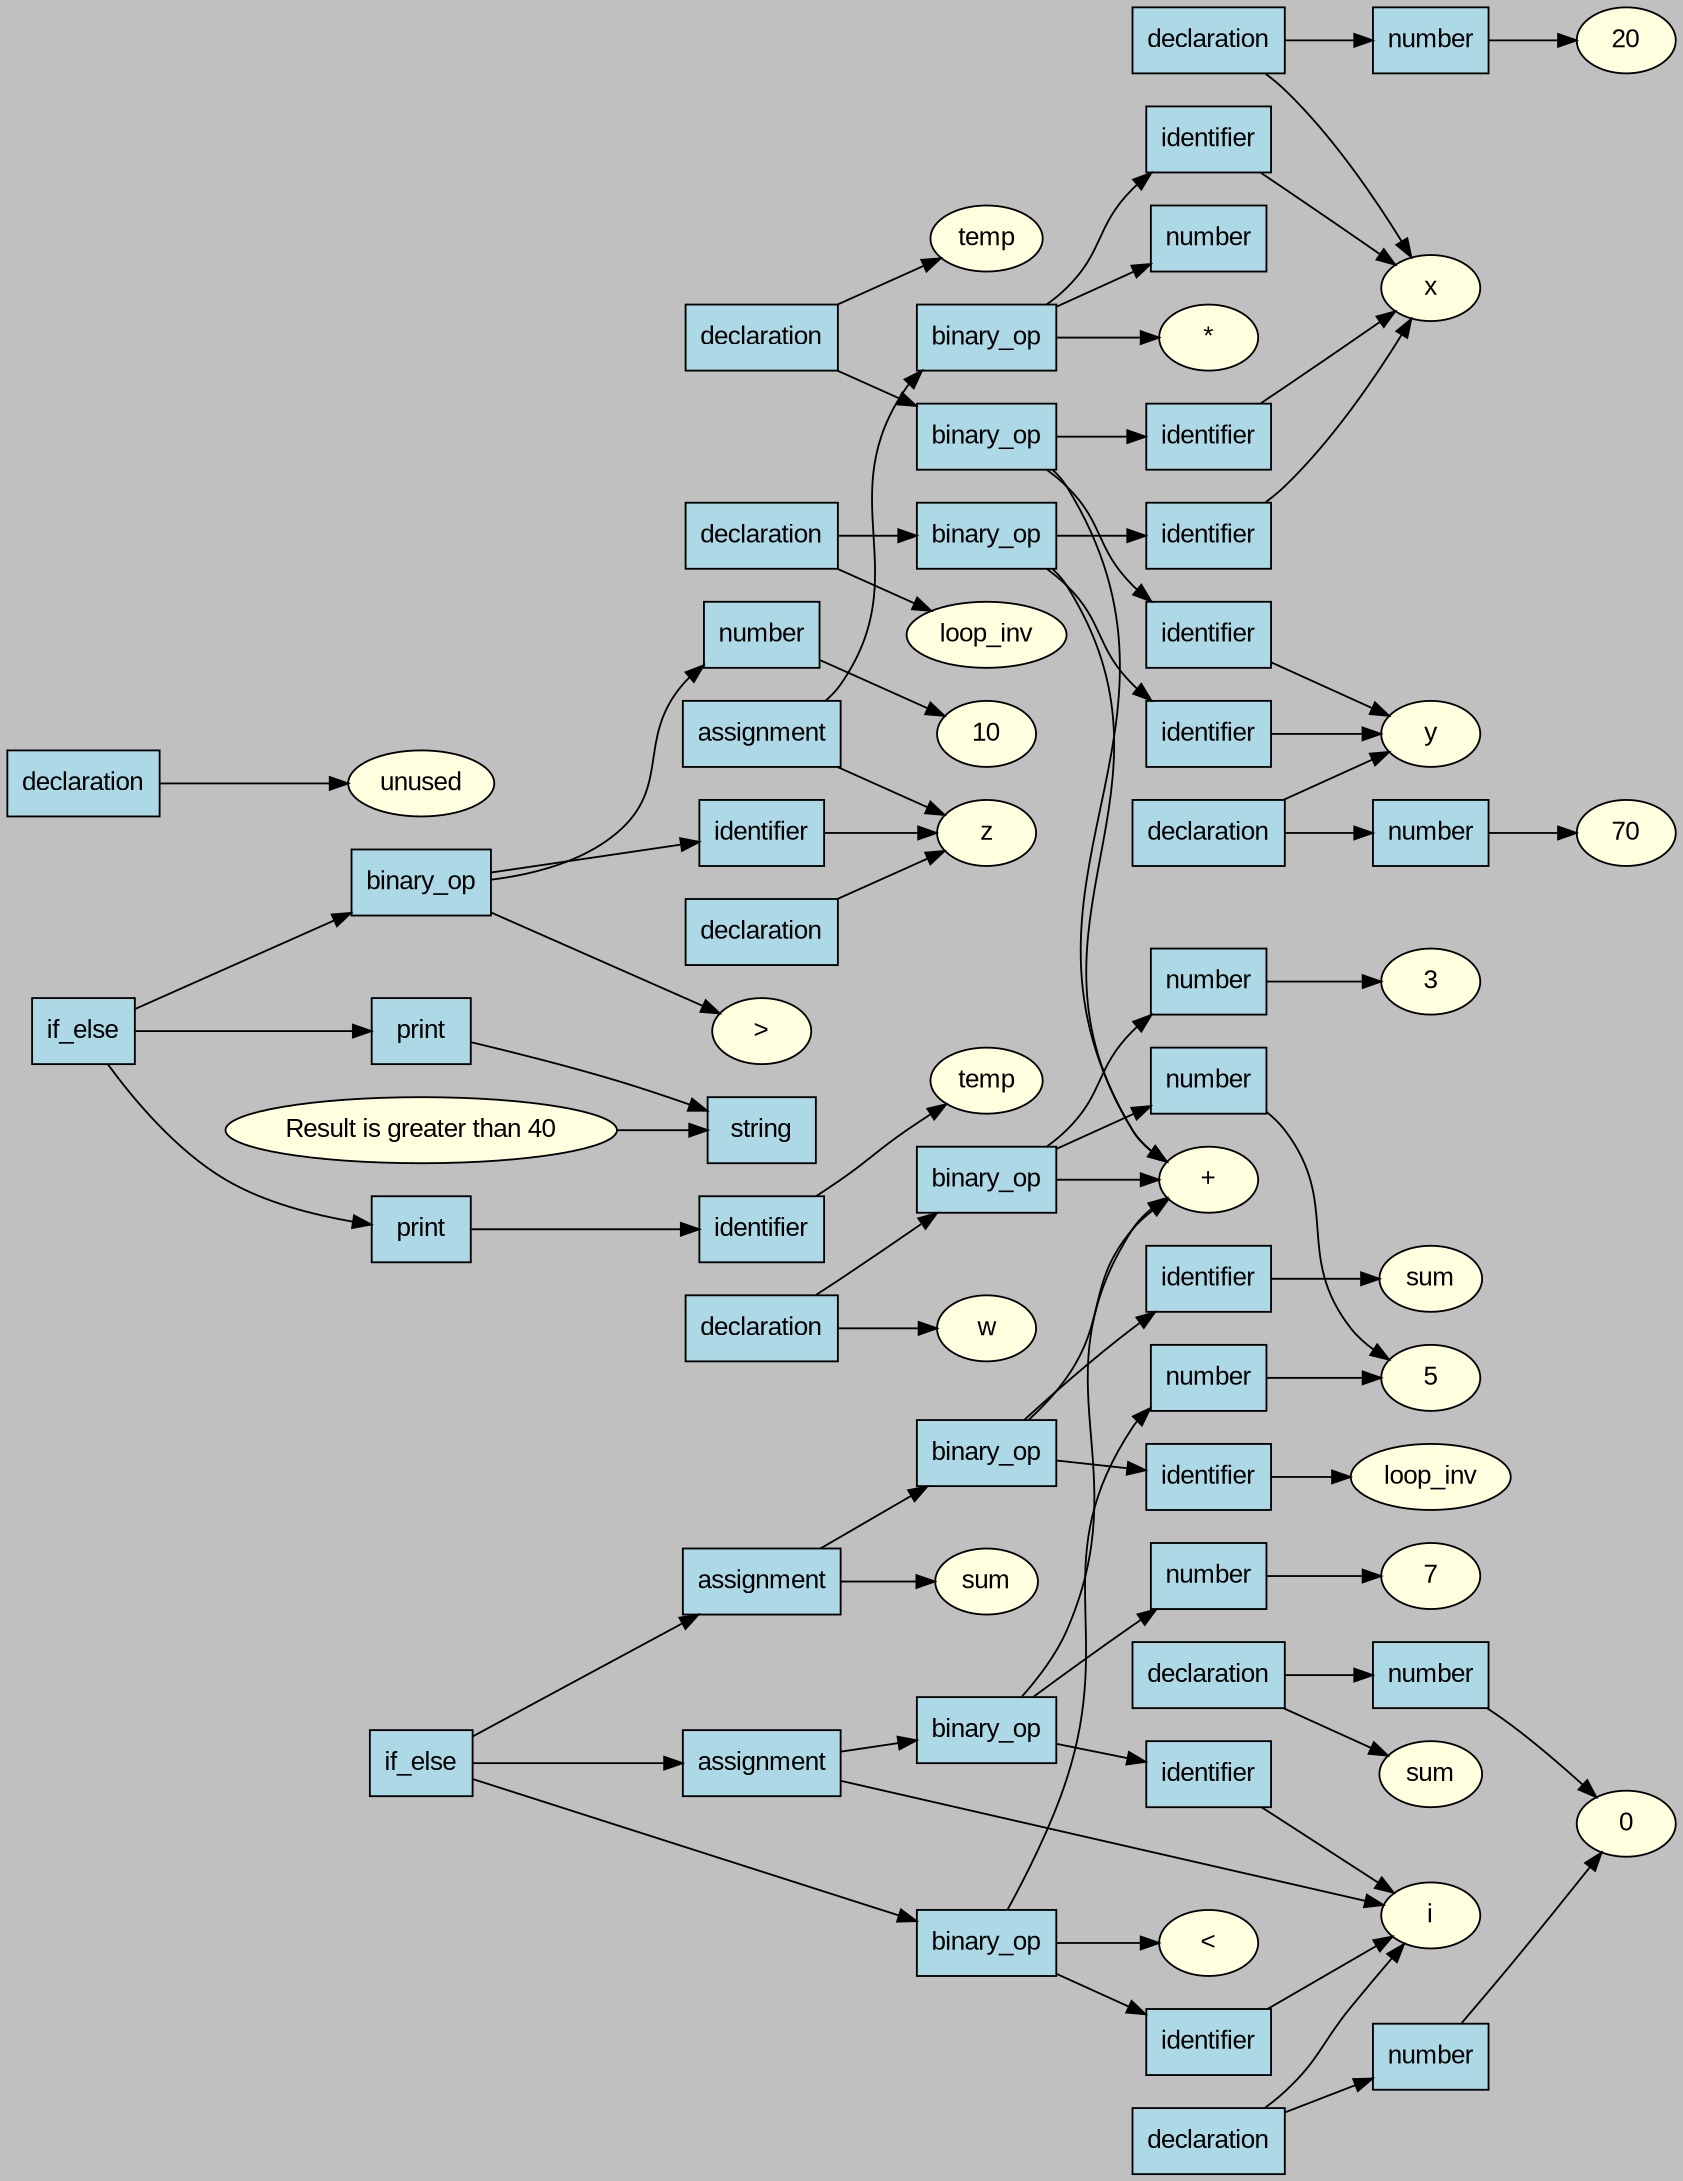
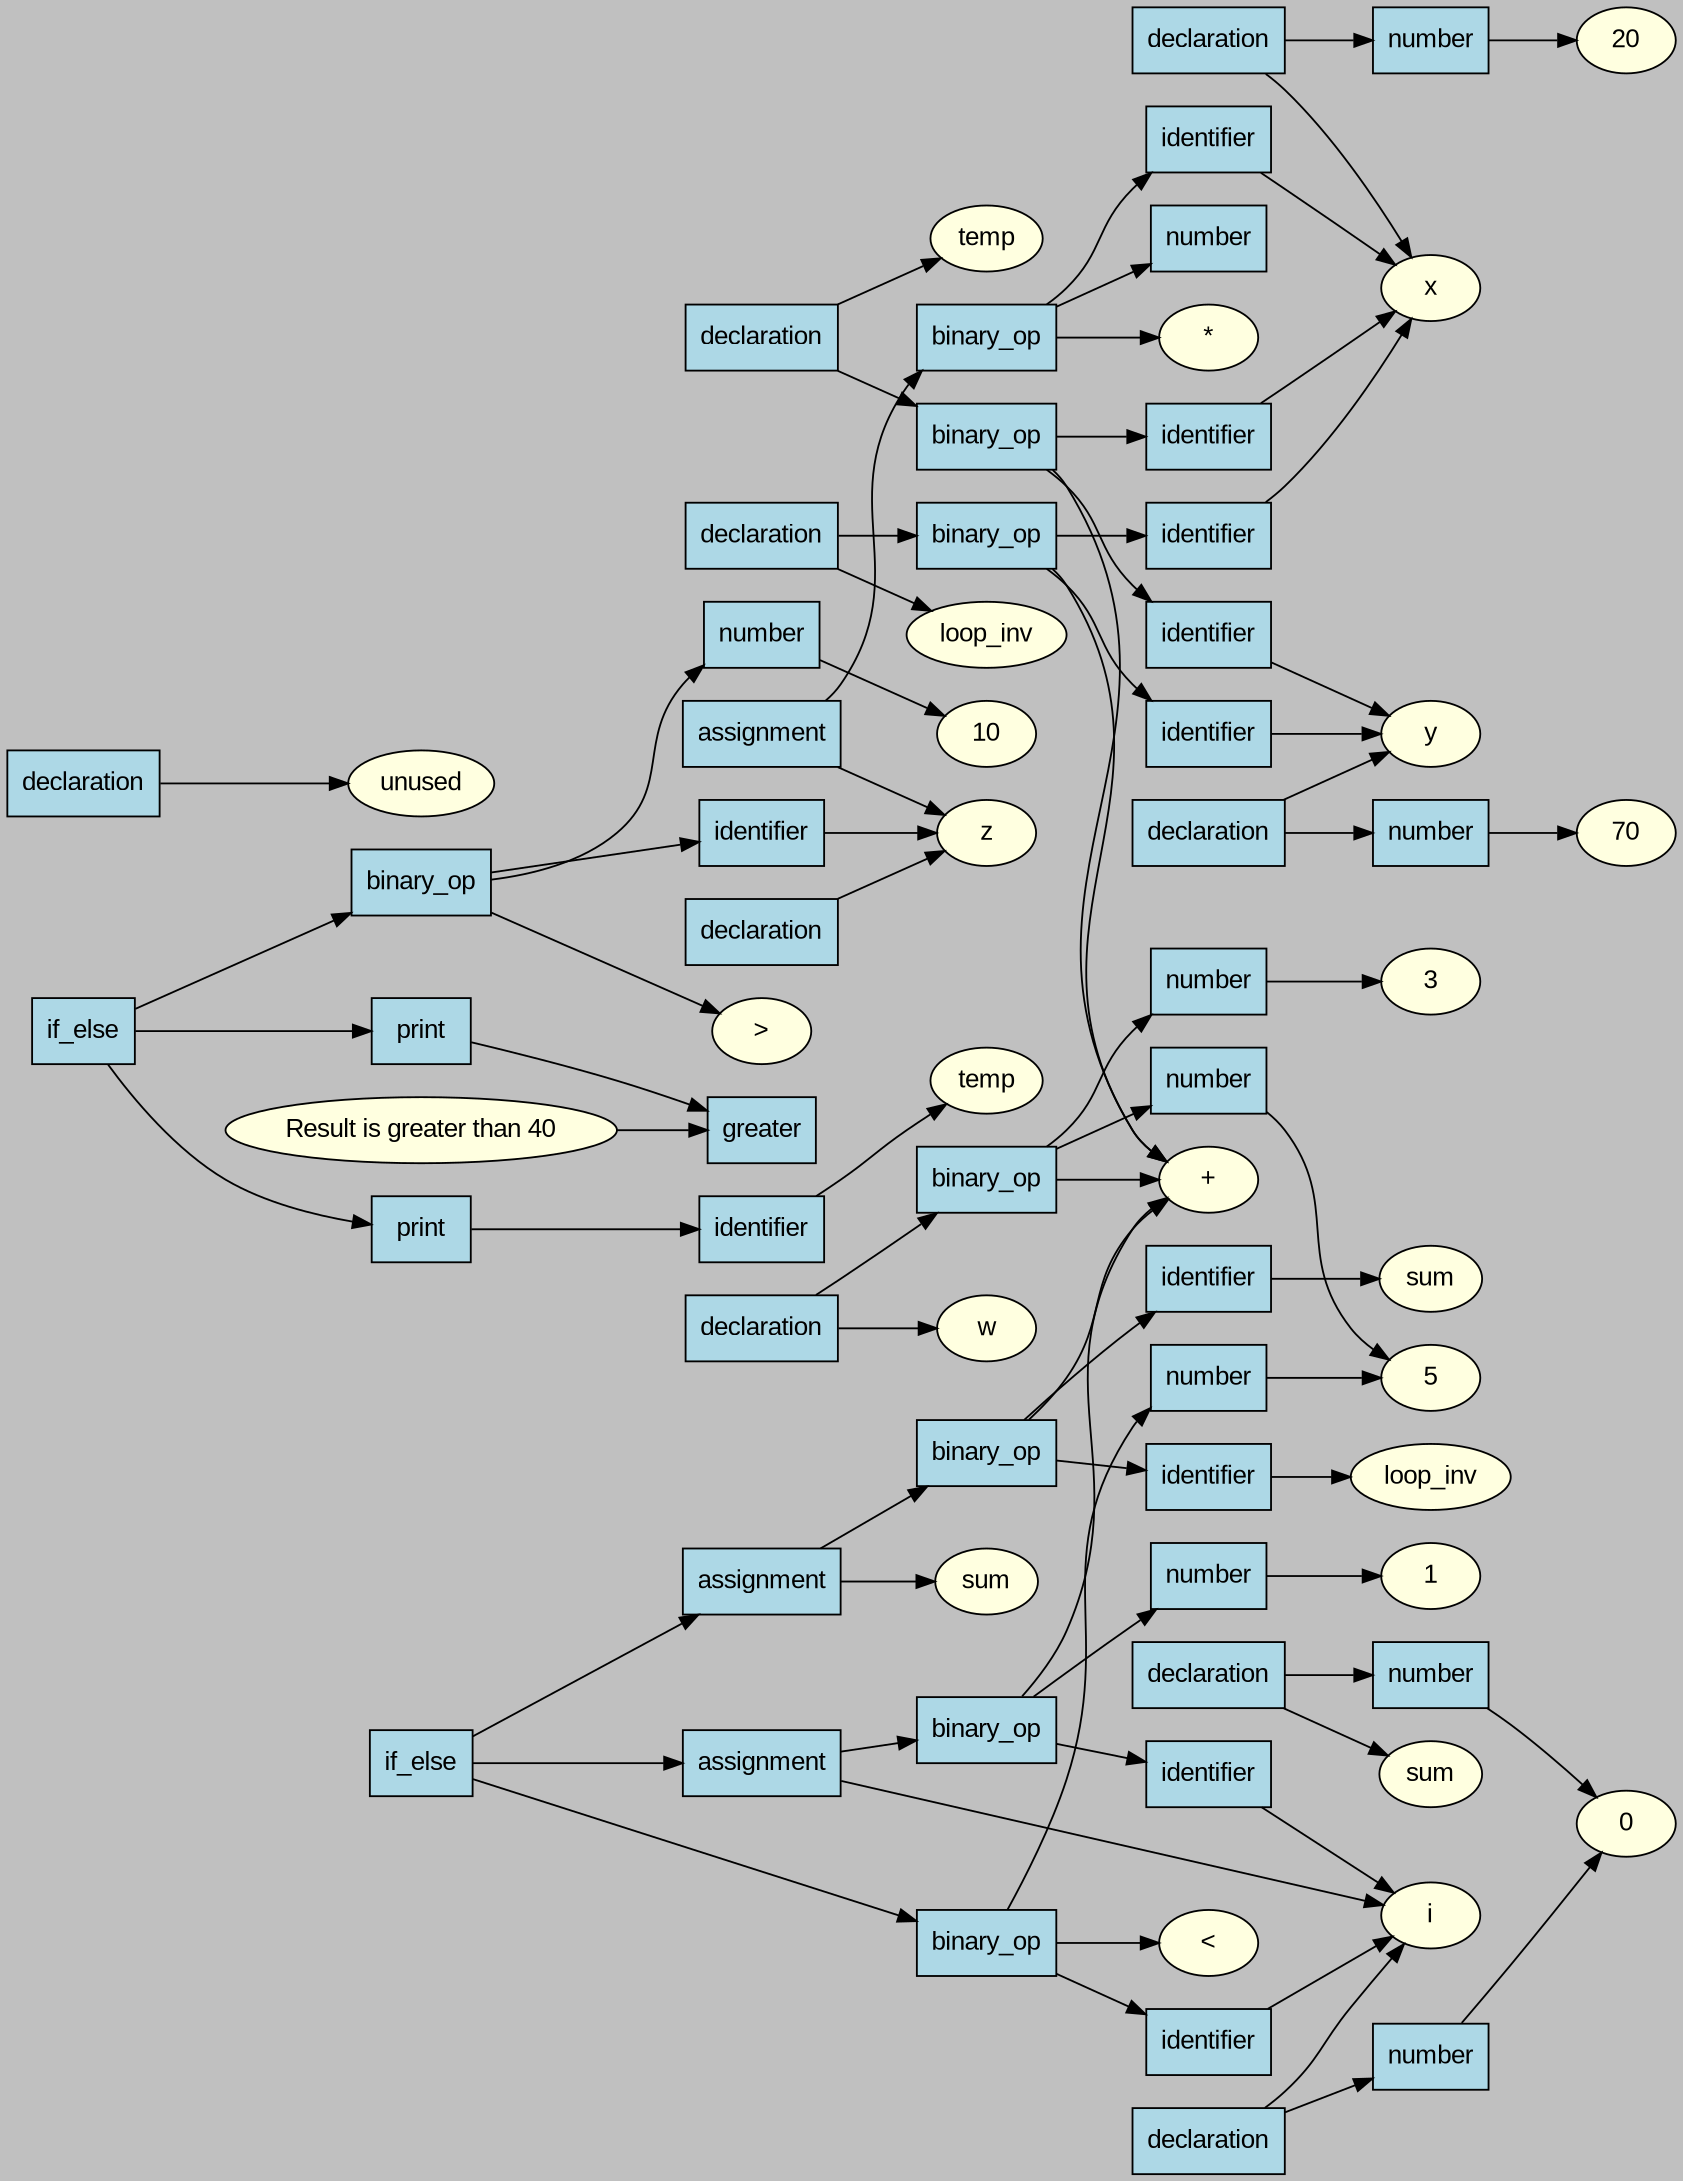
(762, 1130) -> (762, 1130)
(1431, 1576) -> (1431, 1576)
